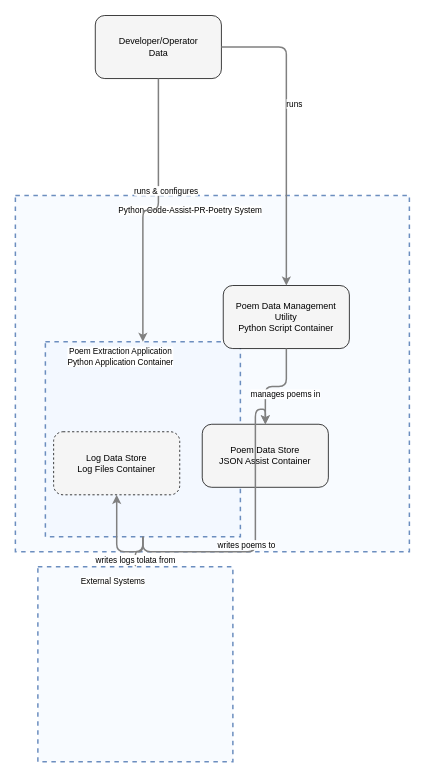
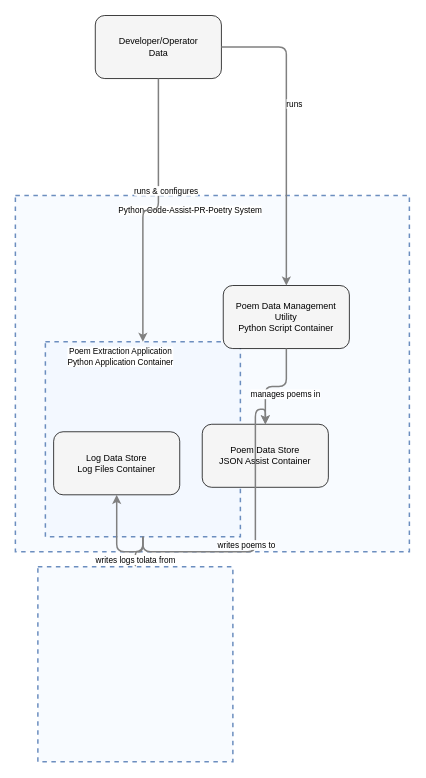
(117, 463) -> (117, 463)
(113, 582) -> none
